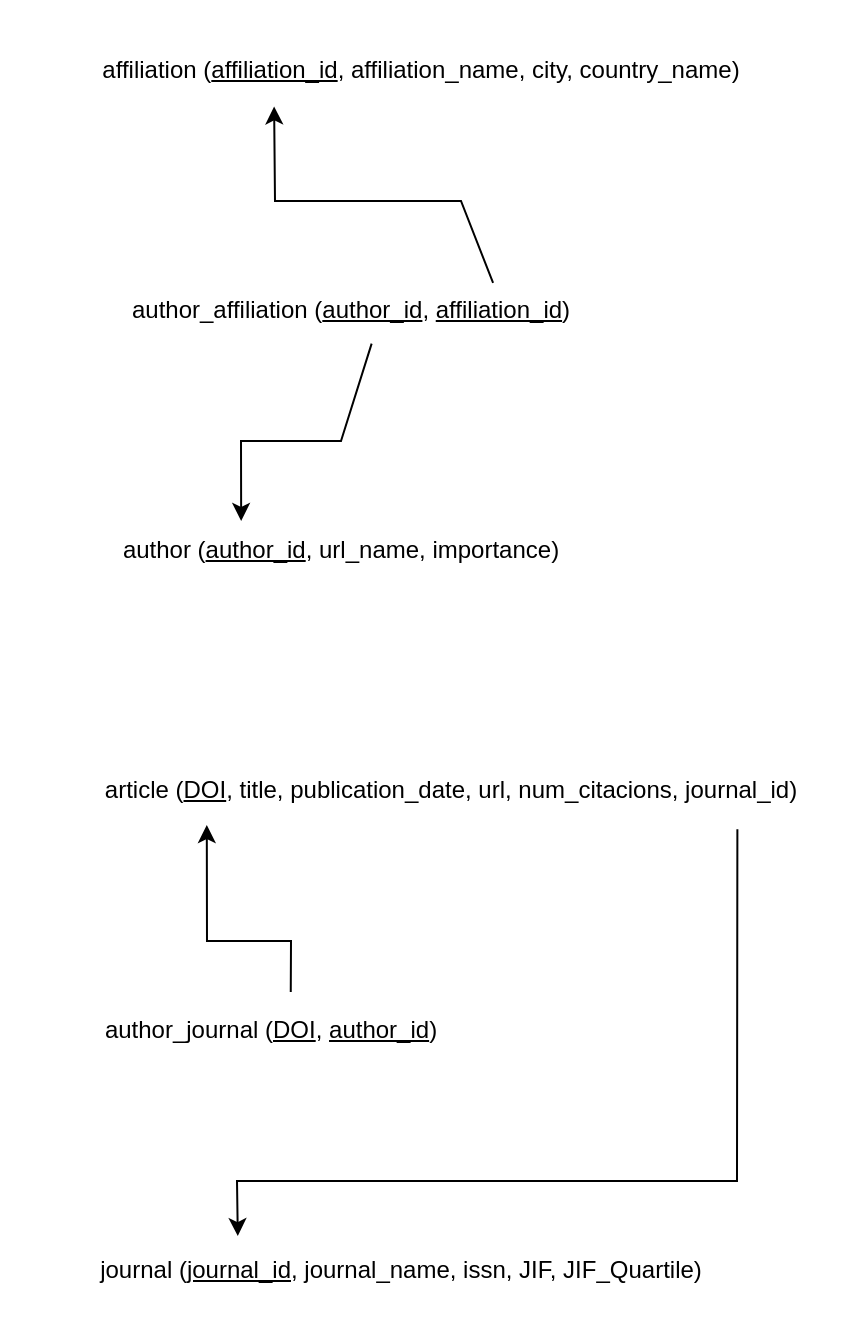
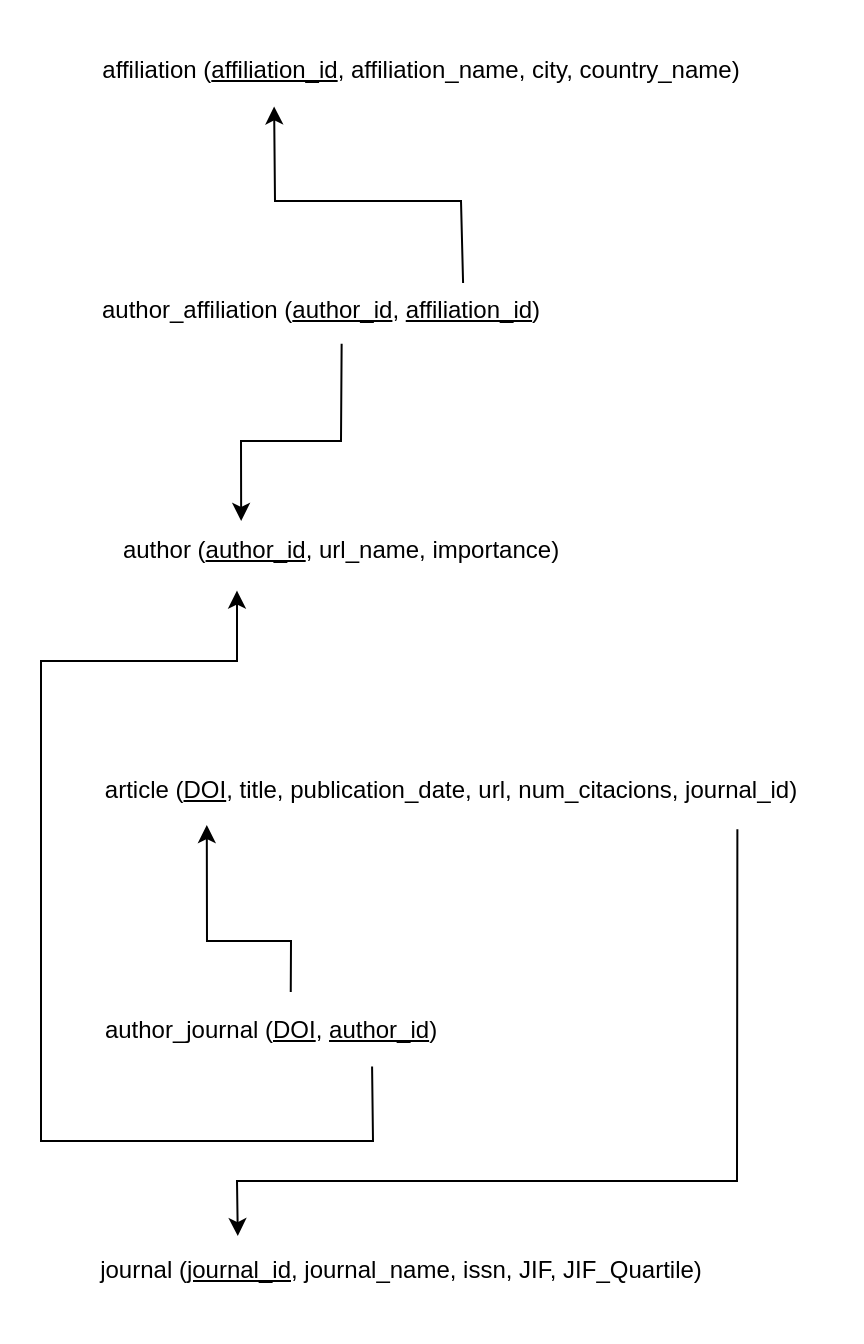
(351, 311) -> (321, 311)
none -> (41, 978)
